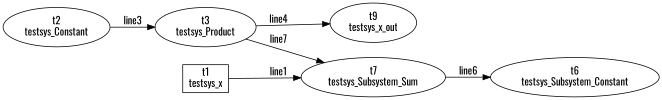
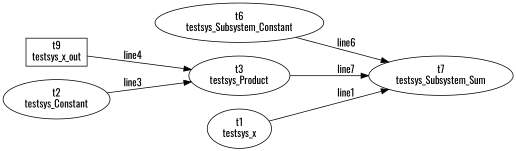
(373, 23) -> (57, 52)
(289, 25) -> (136, 62)
(464, 77) -> (339, 49)
(206, 79) -> (239, 129)
